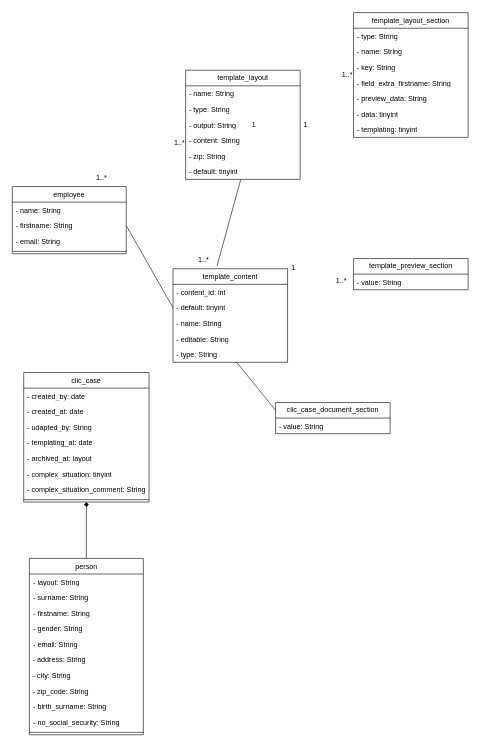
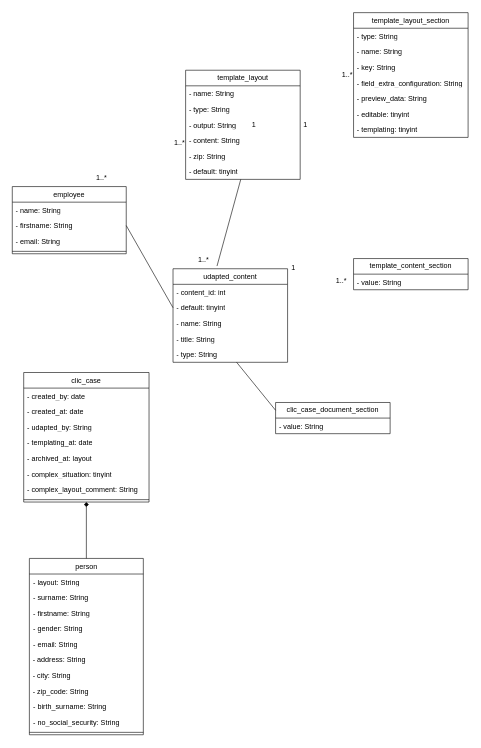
(412, 88) -> (412, 88)
(383, 114) -> (389, 114)
(411, 266) -> (411, 266)
(230, 276) -> (230, 276)
(207, 339) -> (201, 339)
(87, 494) -> (86, 490)
